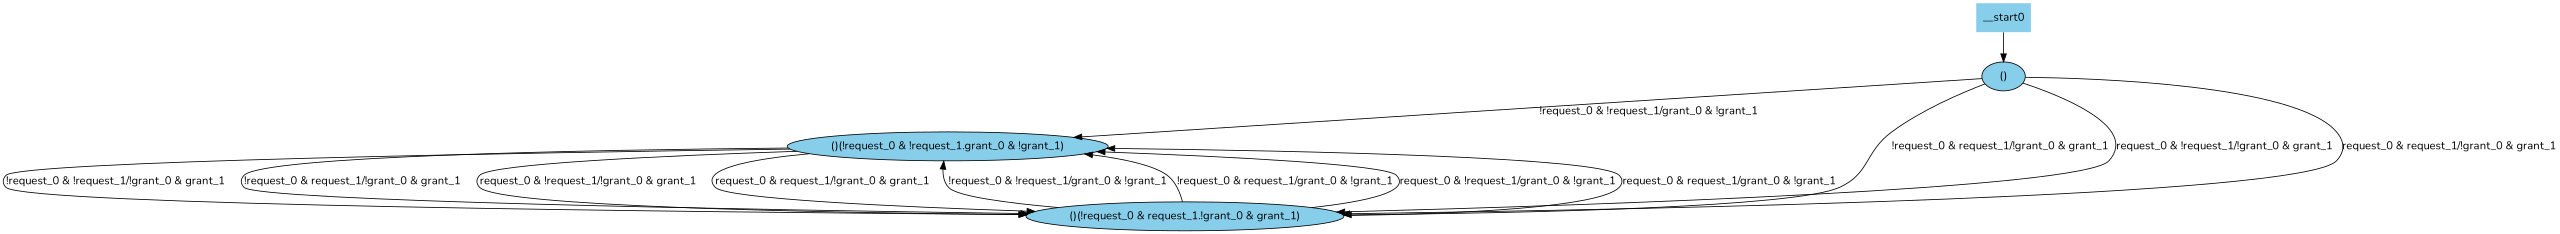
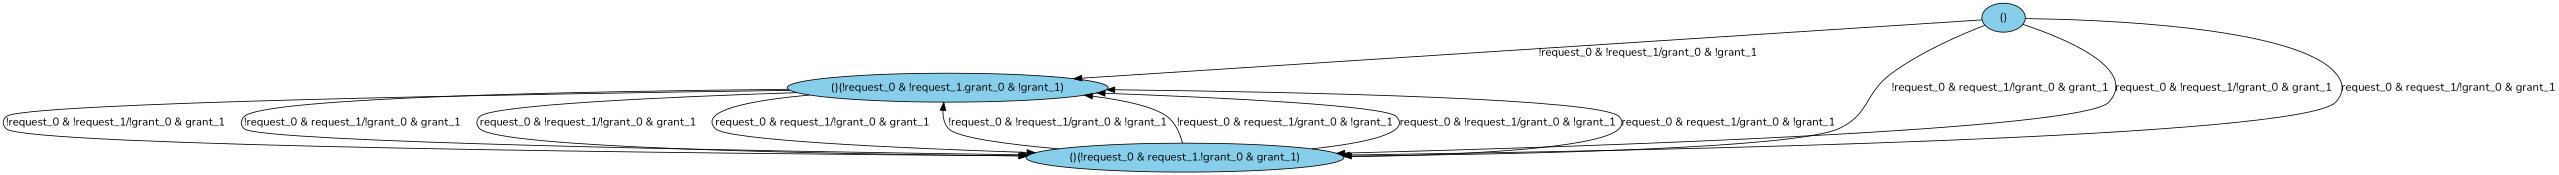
(2004, 18) -> none
